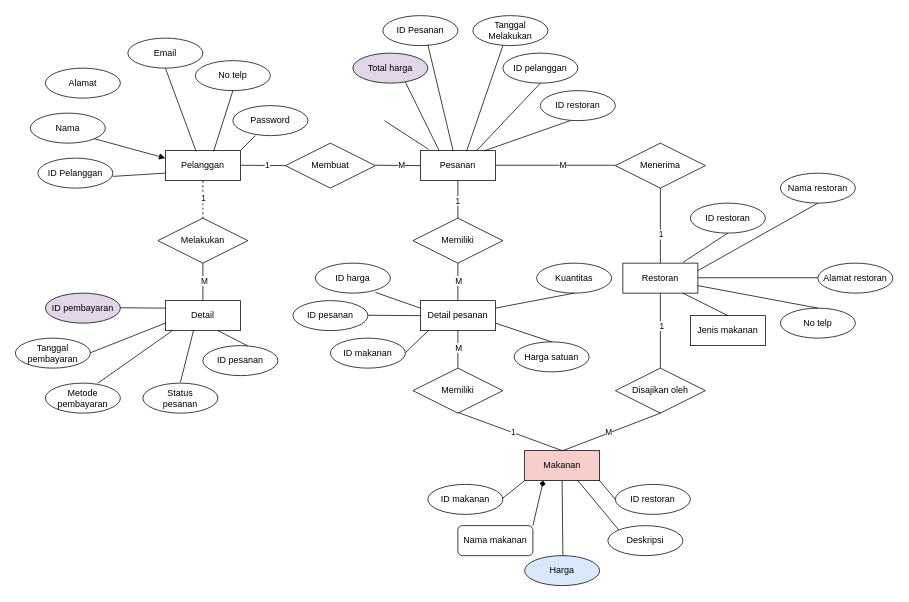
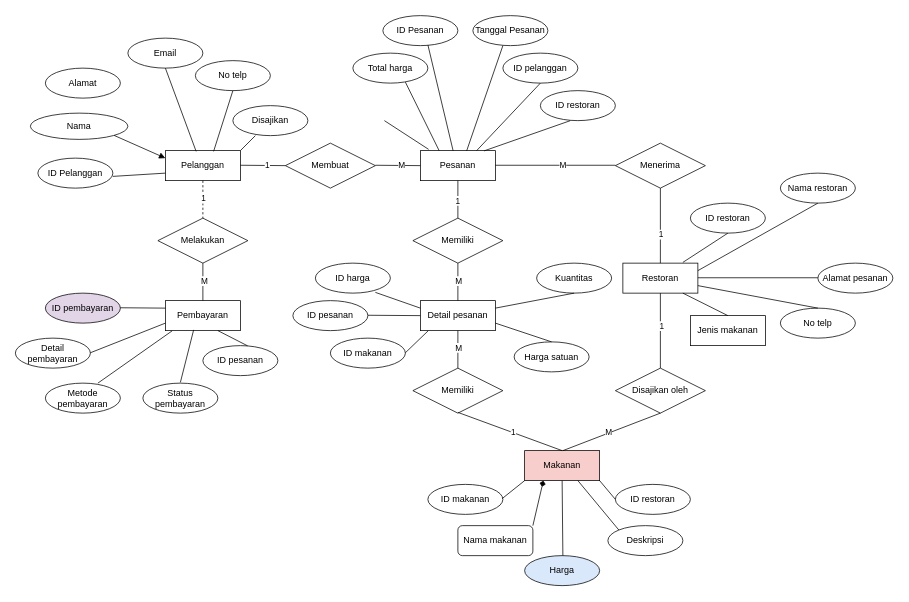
(510, 30) -> (510, 30)
(390, 68) -> (390, 68)
(270, 120) -> (270, 120)
(68, 128) -> (79, 126)
(855, 278) -> (855, 278)
(203, 315) -> (203, 315)
(53, 353) -> (53, 353)
(180, 398) -> (180, 398)
